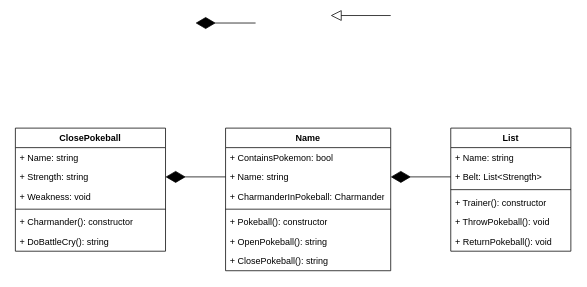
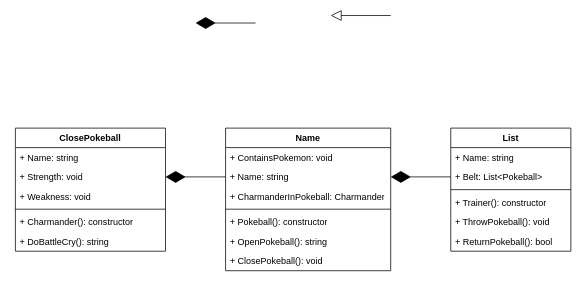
(282, 158) -> (282, 158)
(61, 178) -> (56, 178)
(504, 178) -> (502, 178)
(508, 242) -> (508, 242)
(285, 262) -> (280, 262)
